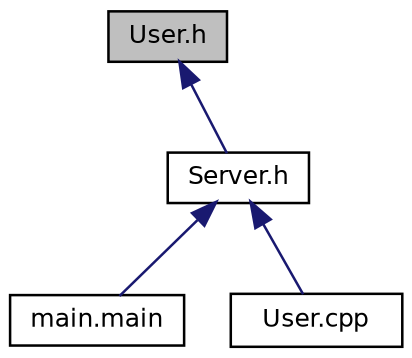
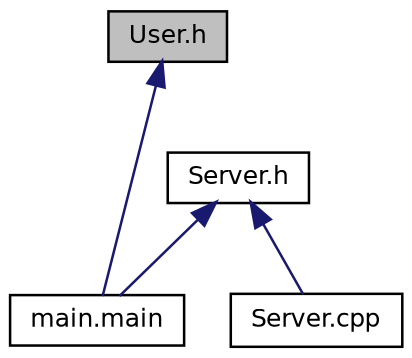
(209, 119) -> (129, 191)
(317, 320) -> (317, 320)
